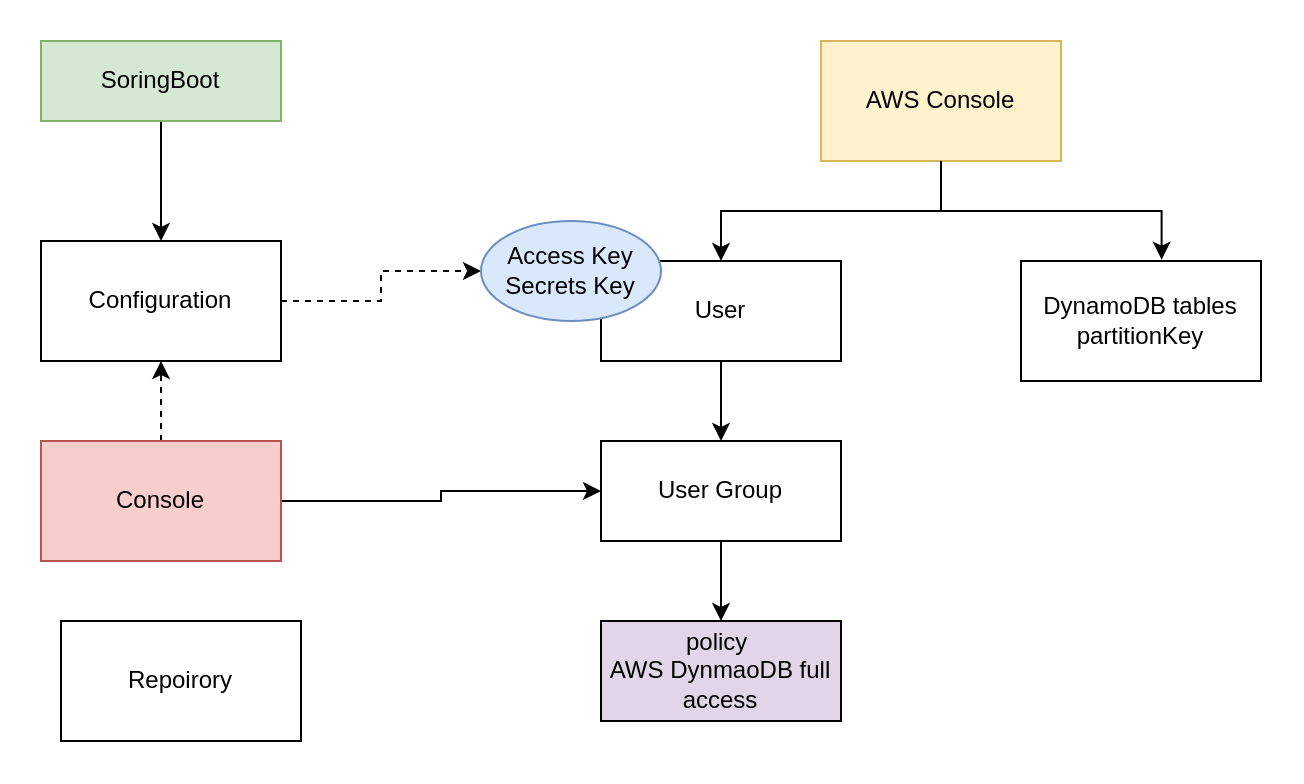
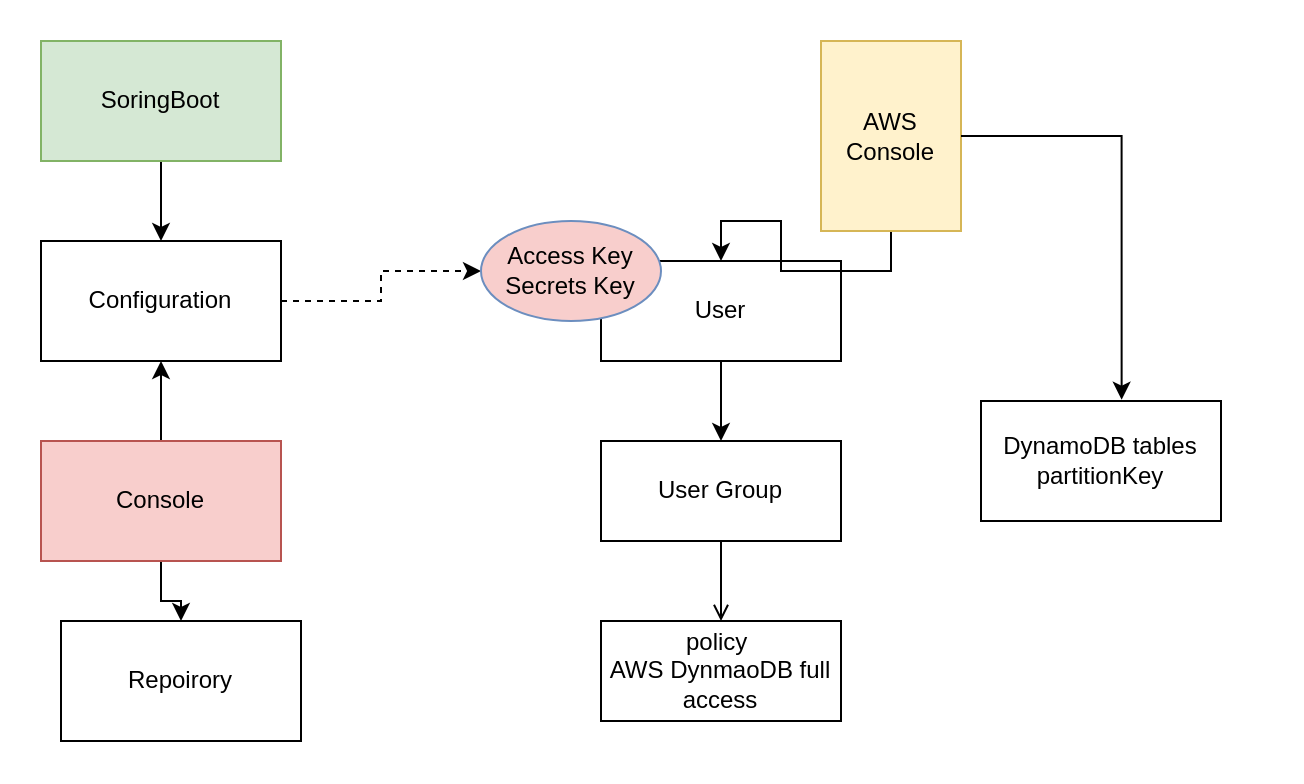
(161, 81) -> (161, 101)
(941, 101) -> (891, 136)
(571, 271) -> (571, 271)
(1141, 321) -> (1101, 461)
(161, 408) -> (161, 408)
(439, 501) -> (161, 594)
(721, 606) -> (721, 608)
(721, 671) -> (721, 671)
